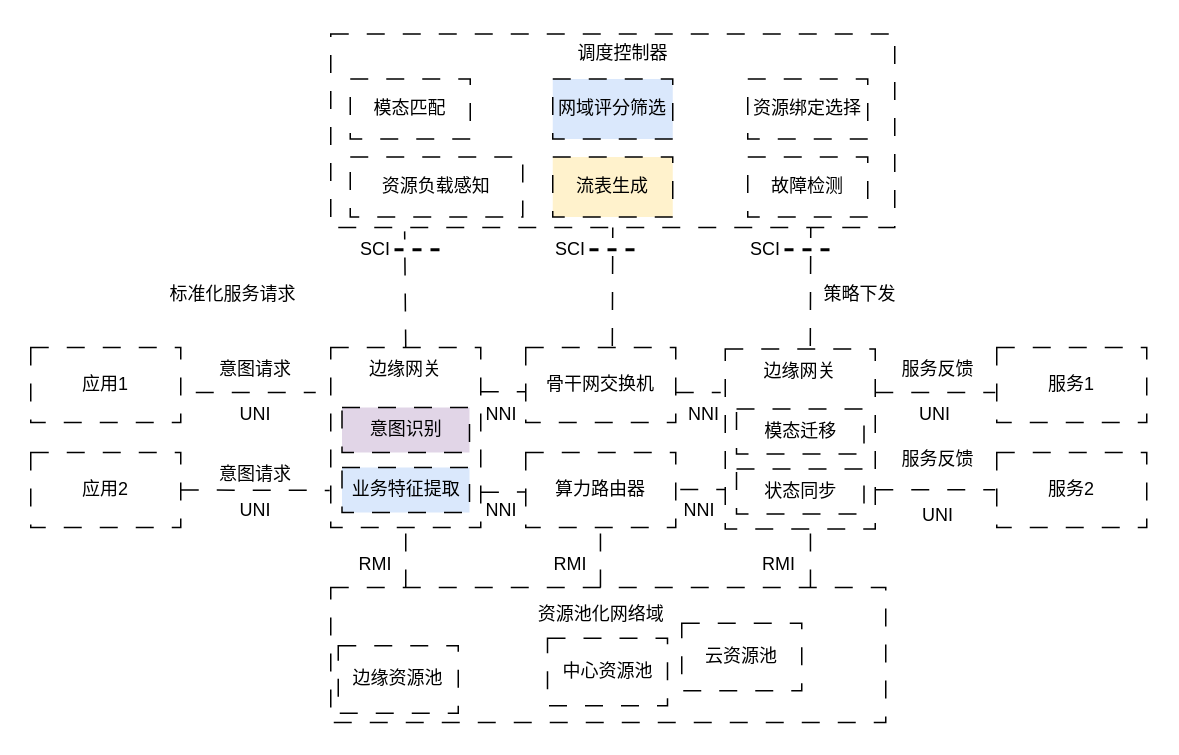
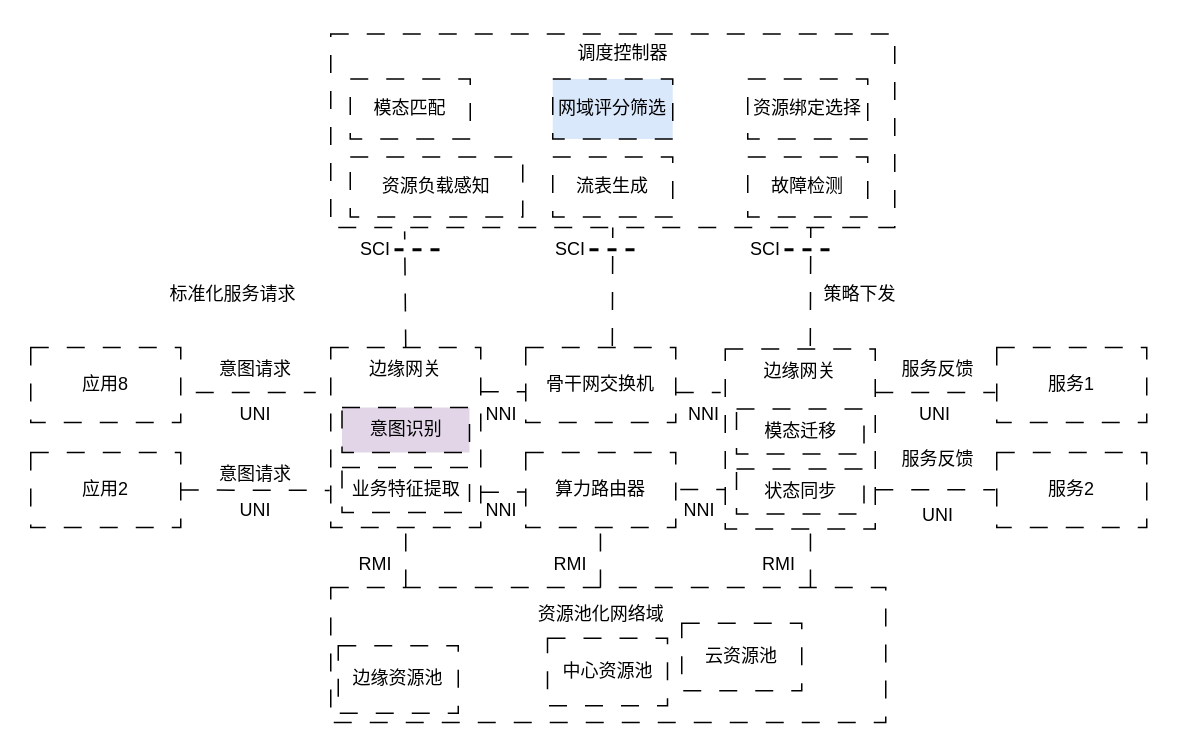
(613, 187) -> (613, 187)
(106, 385) -> (106, 385)
(406, 490) -> (406, 490)
